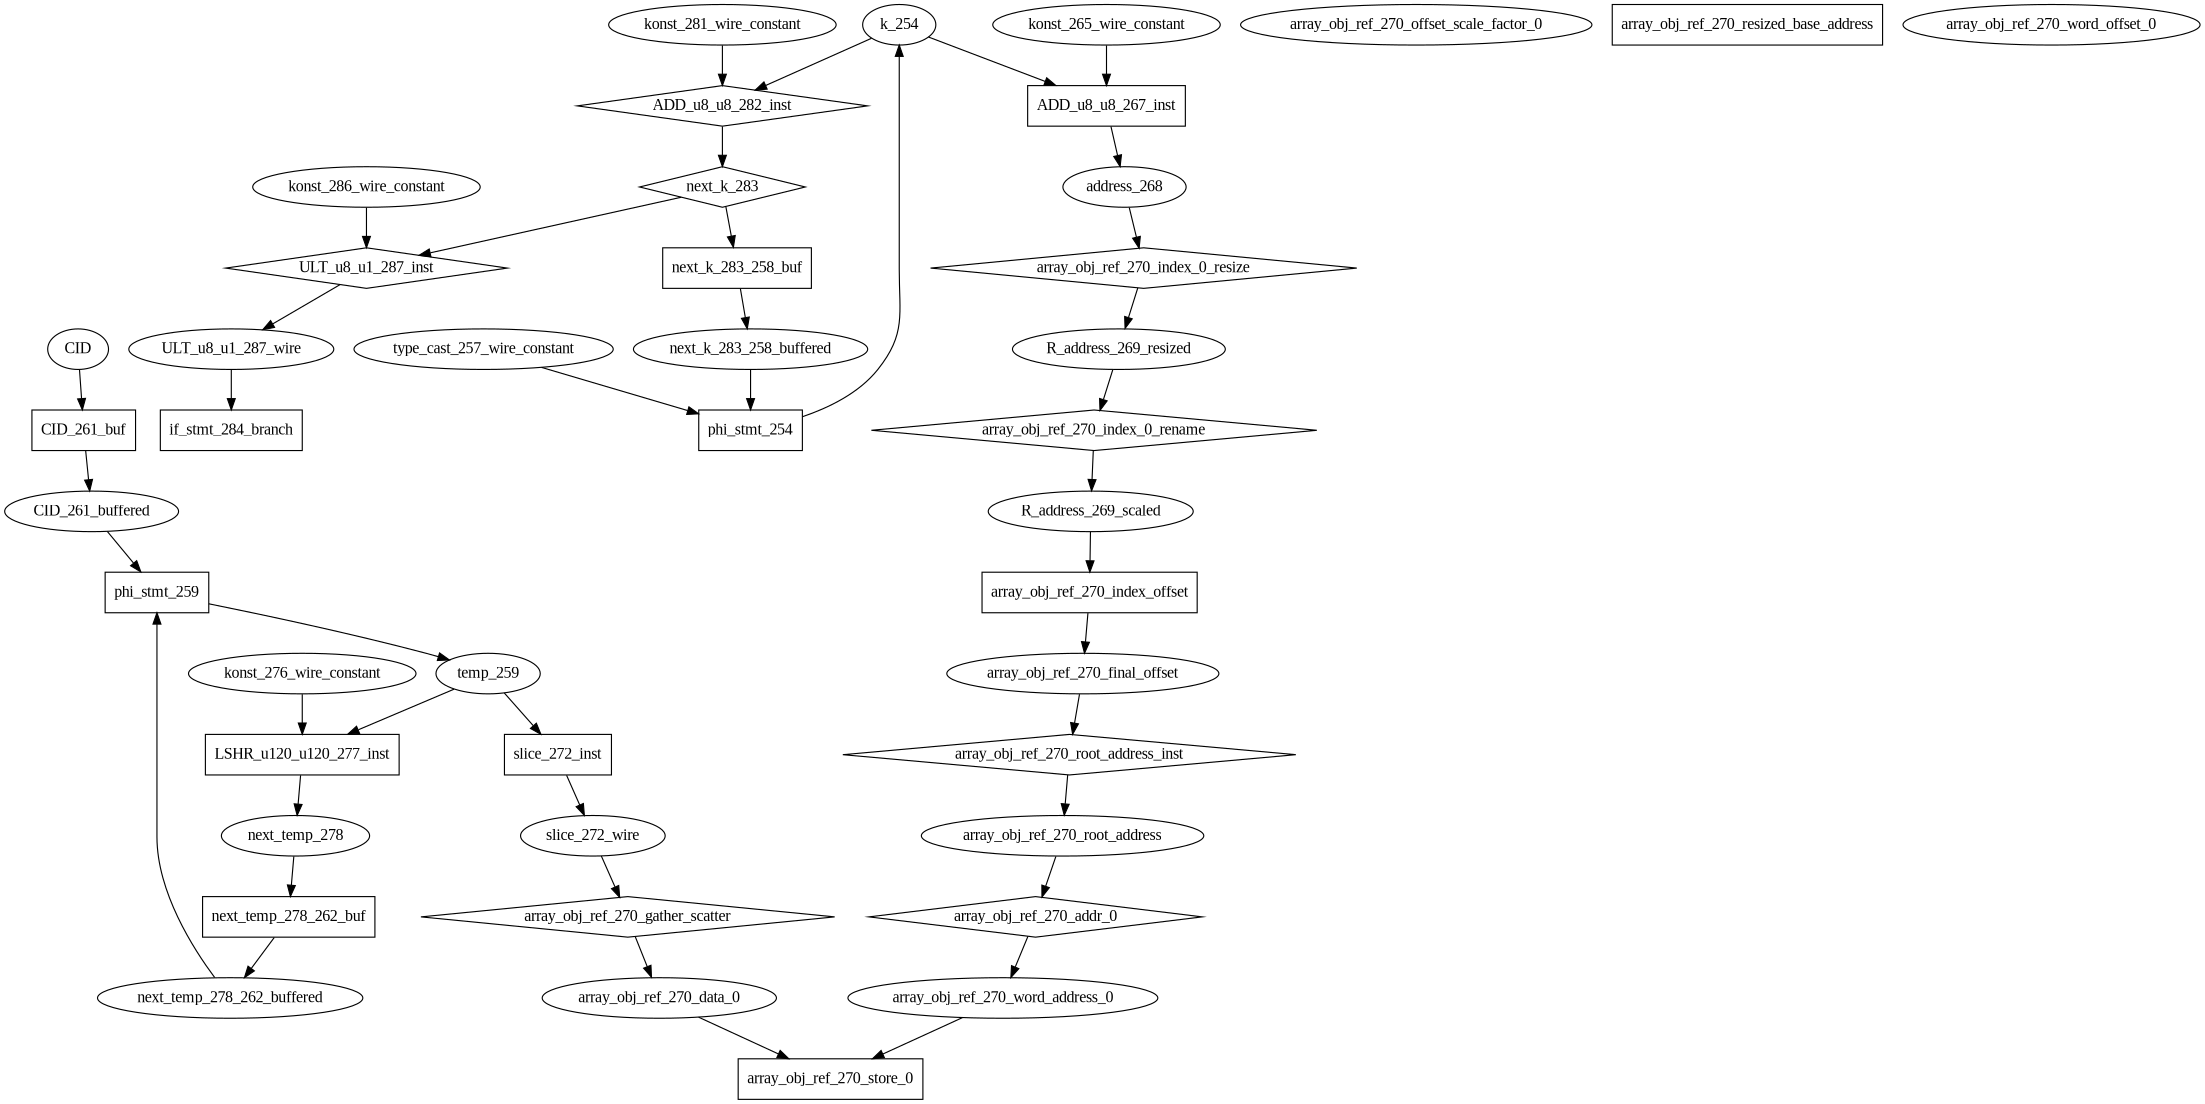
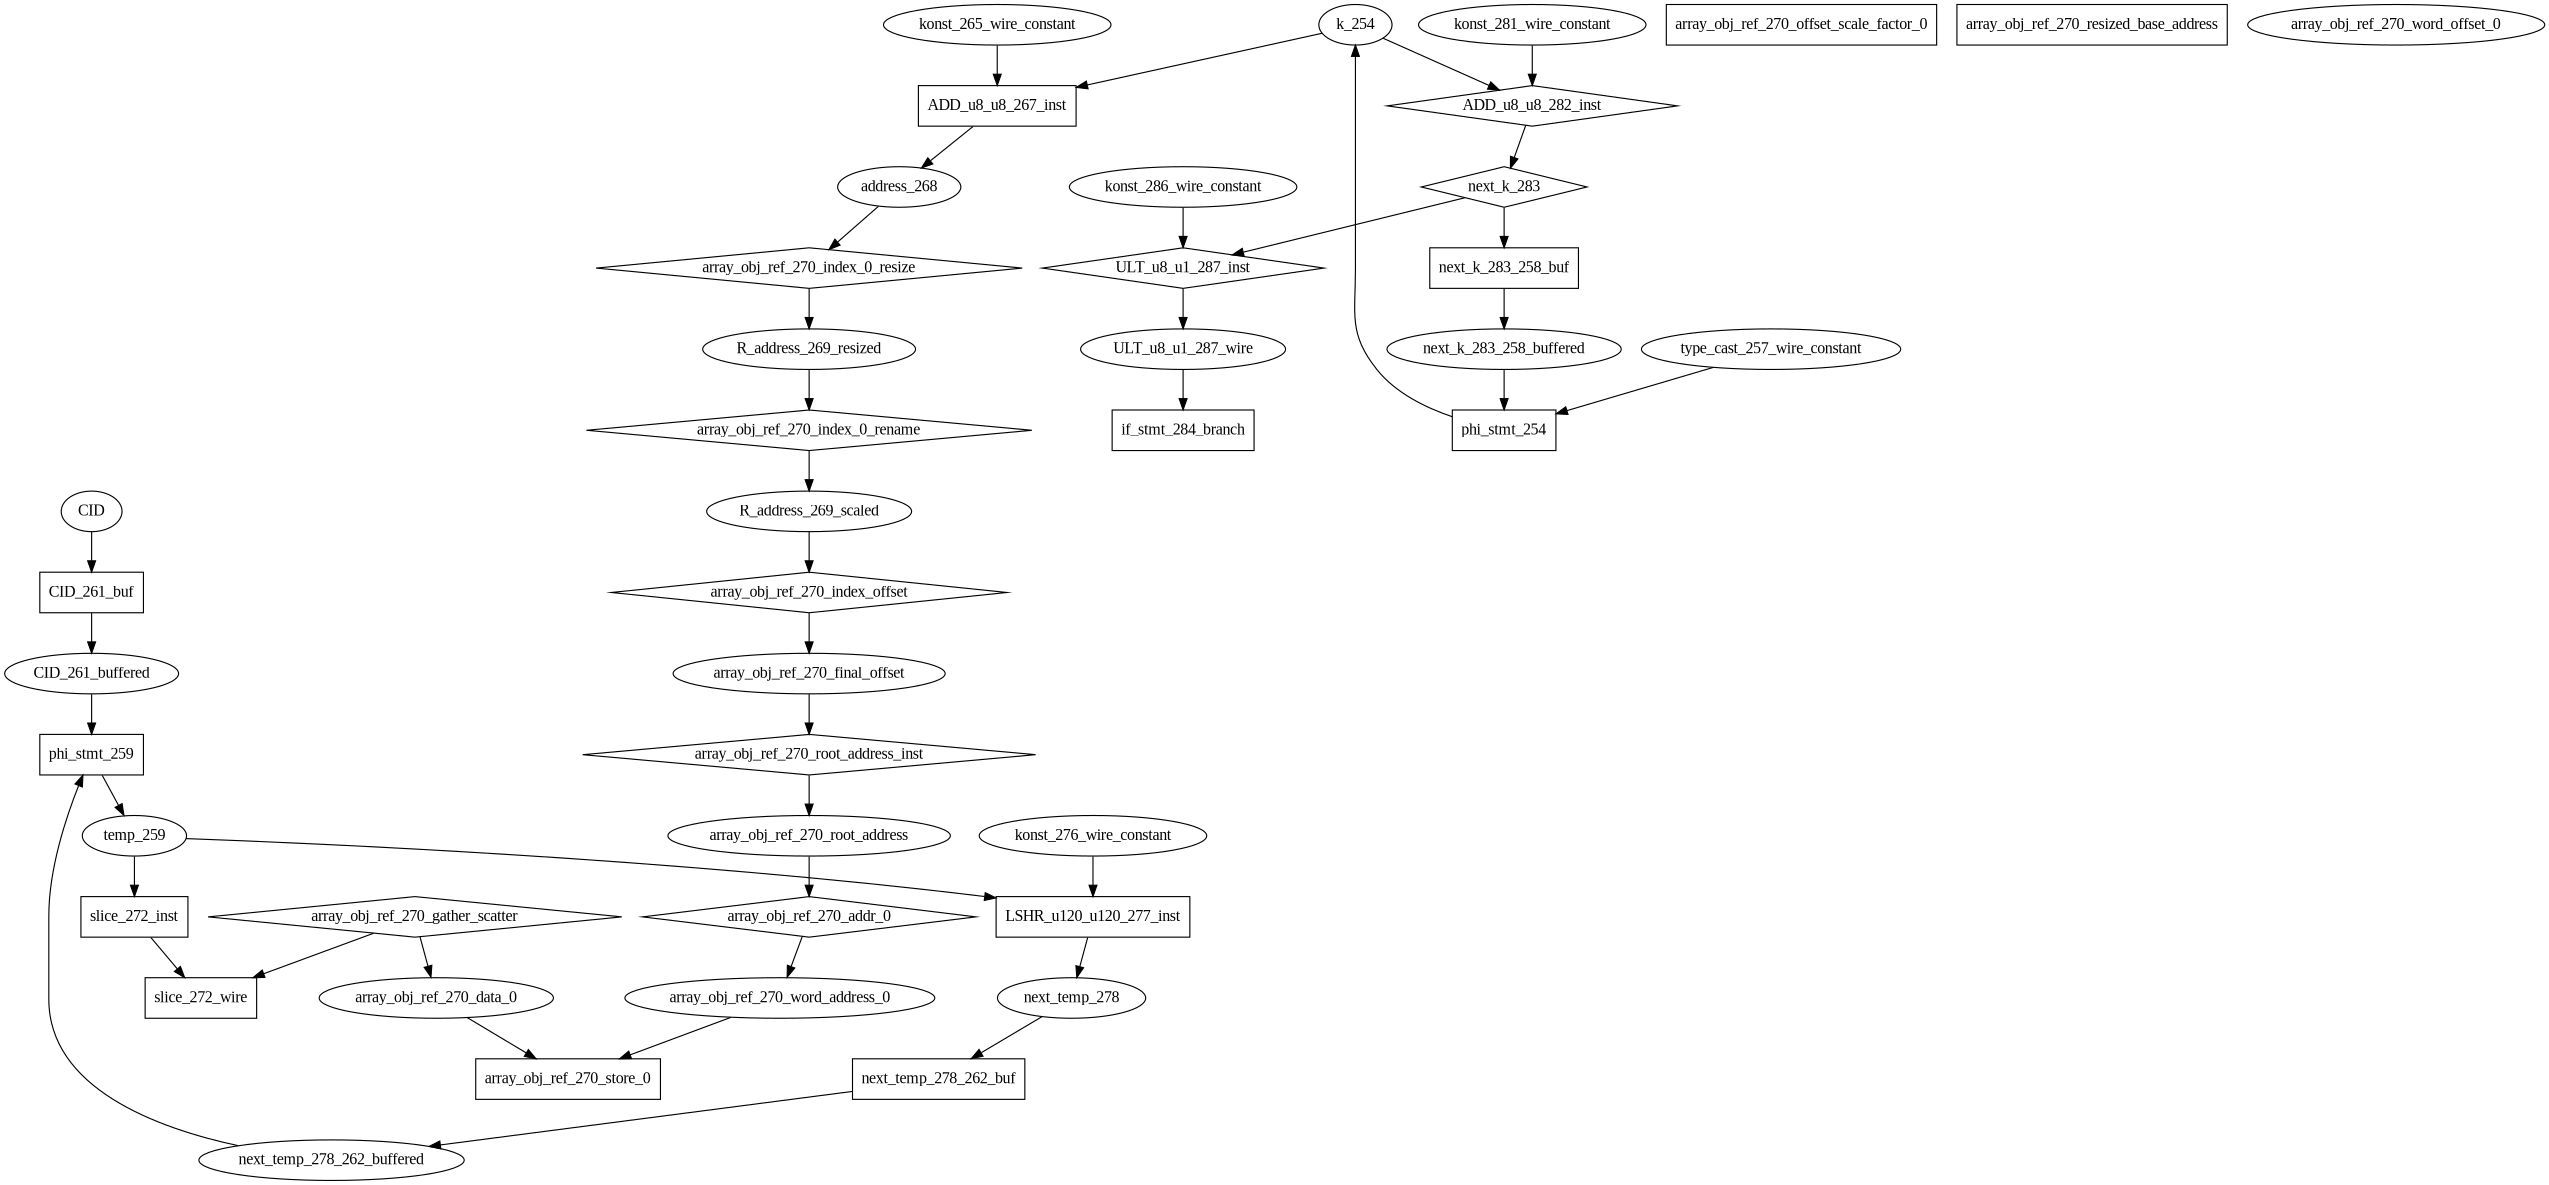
(1416, 25) -> (1801, 25)
(1090, 592) -> (809, 592)
(593, 836) -> (201, 998)
(608, 871) -> (319, 953)
